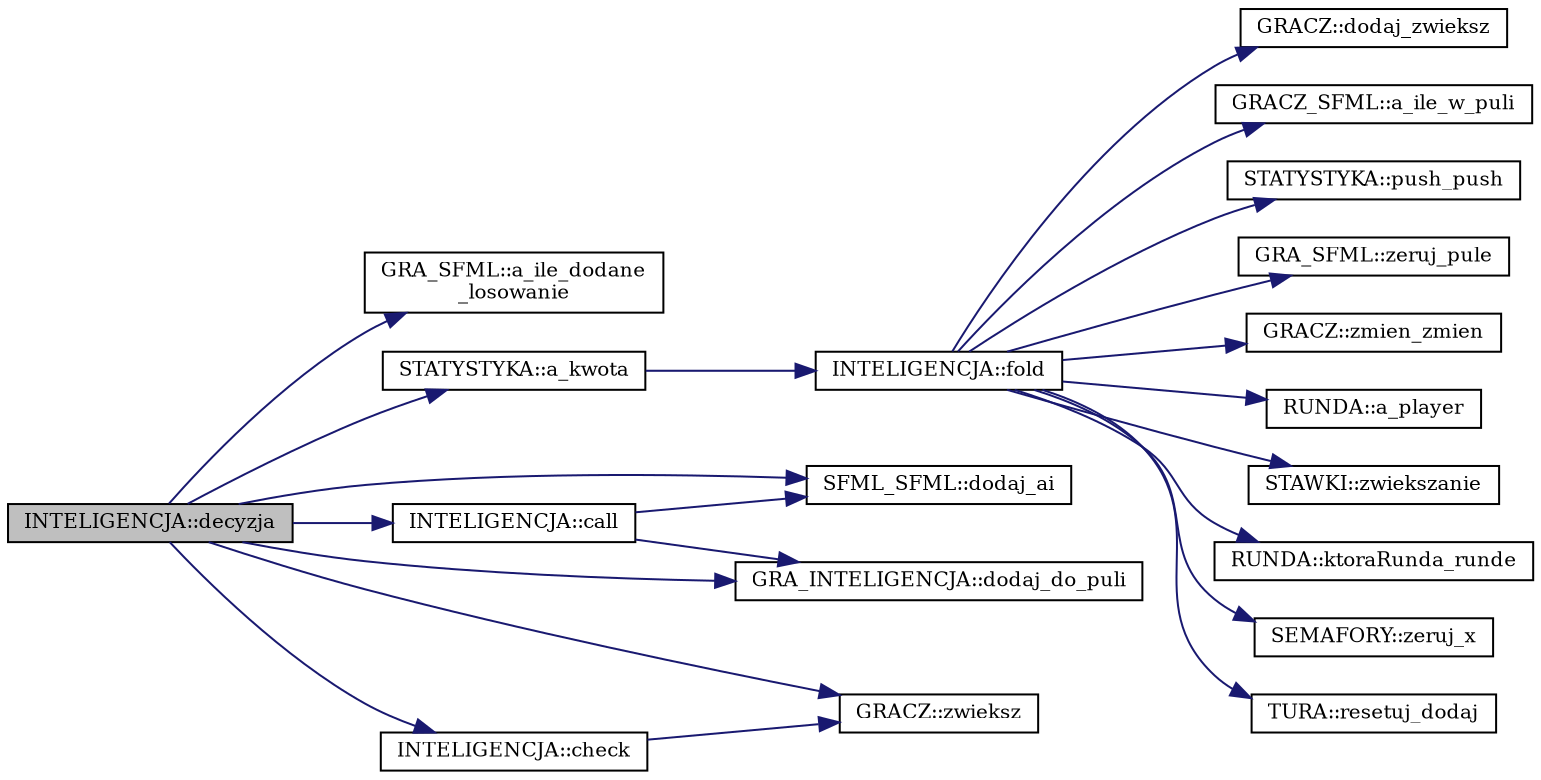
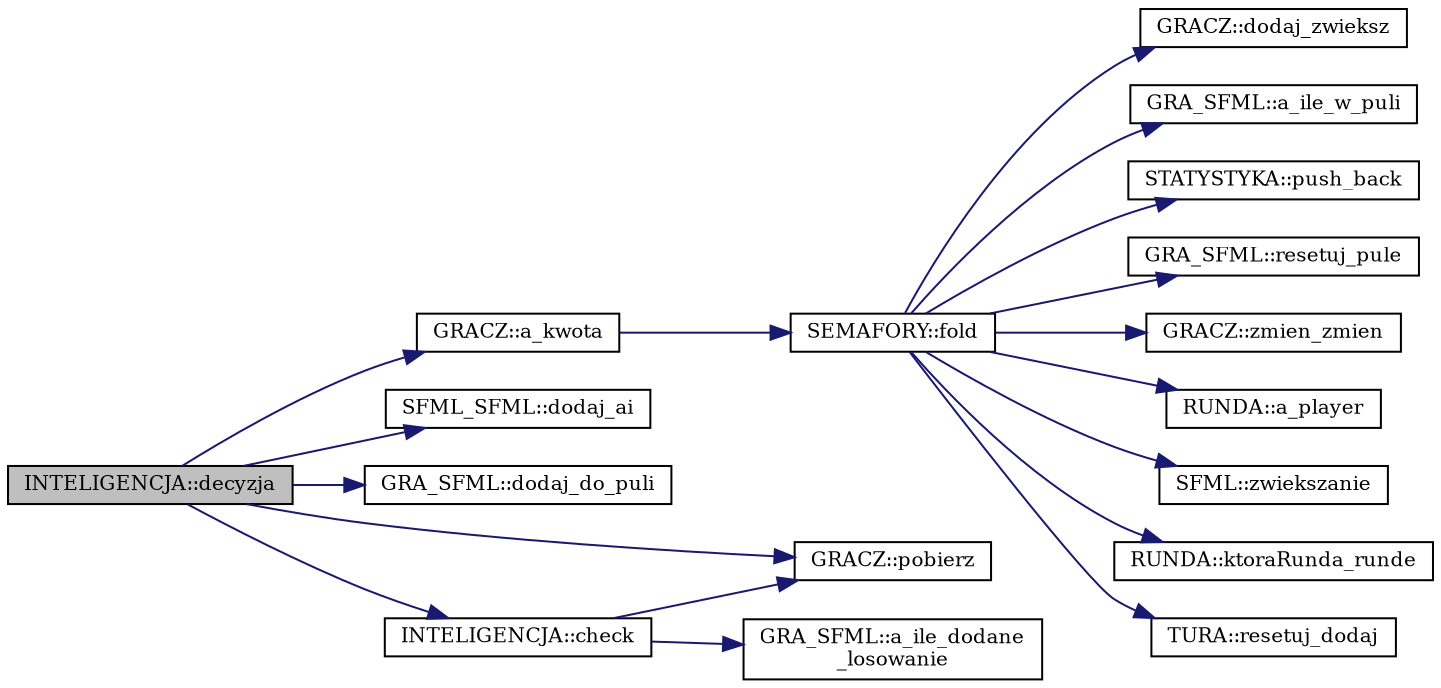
(1374, 104) -> (1274, 104)
(1374, 180) -> (1274, 180)
(1374, 257) -> (1274, 257)
(514, 371) -> (518, 333)
(939, 371) -> (893, 333)
(270, 402) -> (687, 643)
(1374, 485) -> (1274, 485)
(514, 523) -> none
(939, 581) -> (518, 485)
(1374, 637) -> none
(939, 713) -> (893, 561)
